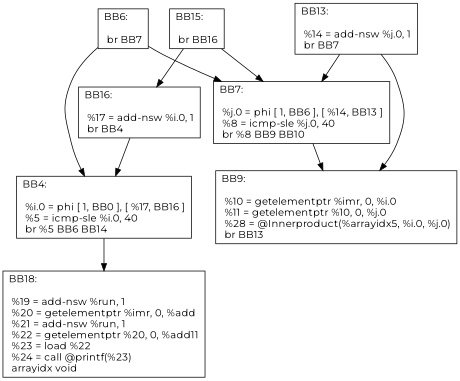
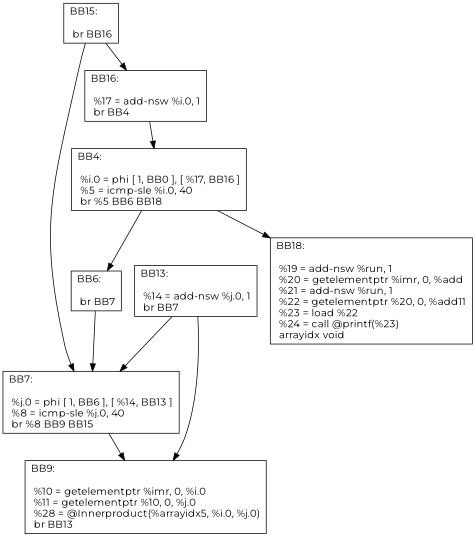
(65, 104) -> (126, 237)
(262, 135) -> (51, 424)
(65, 229) -> (120, 202)
